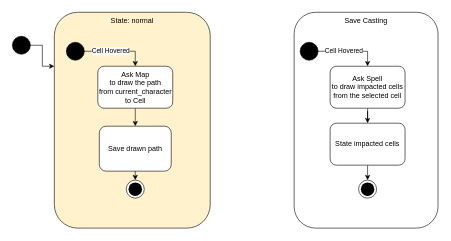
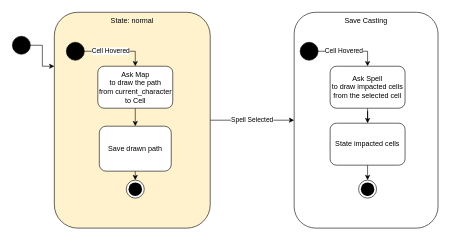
none -> (252, 120)
